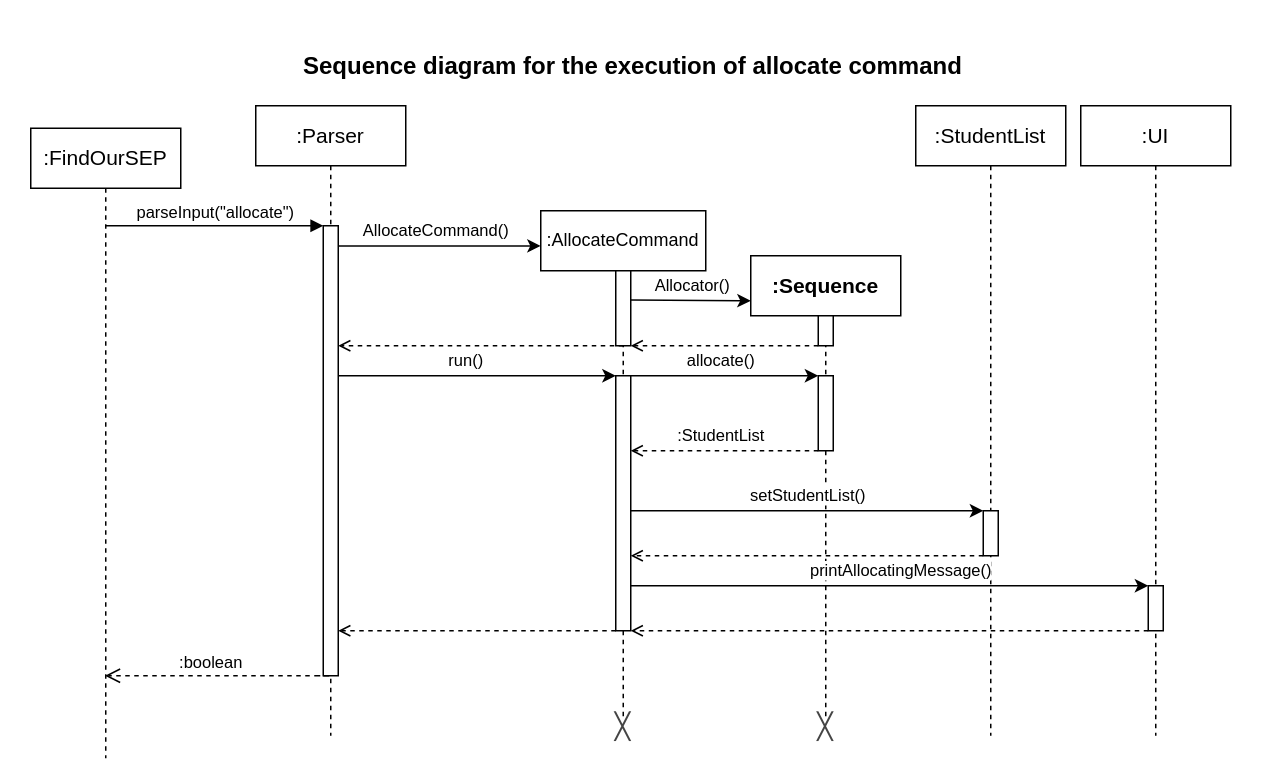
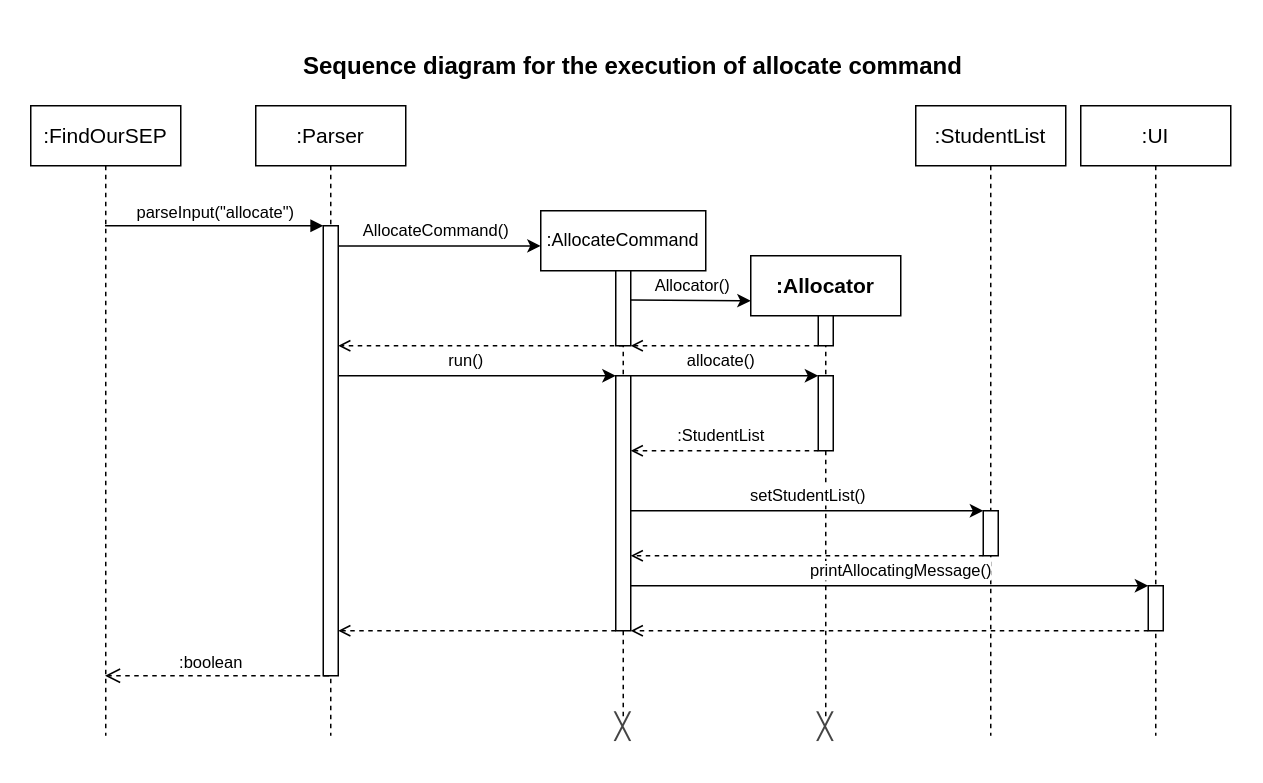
(826, 286) -> (826, 286)
(106, 443) -> (106, 421)
